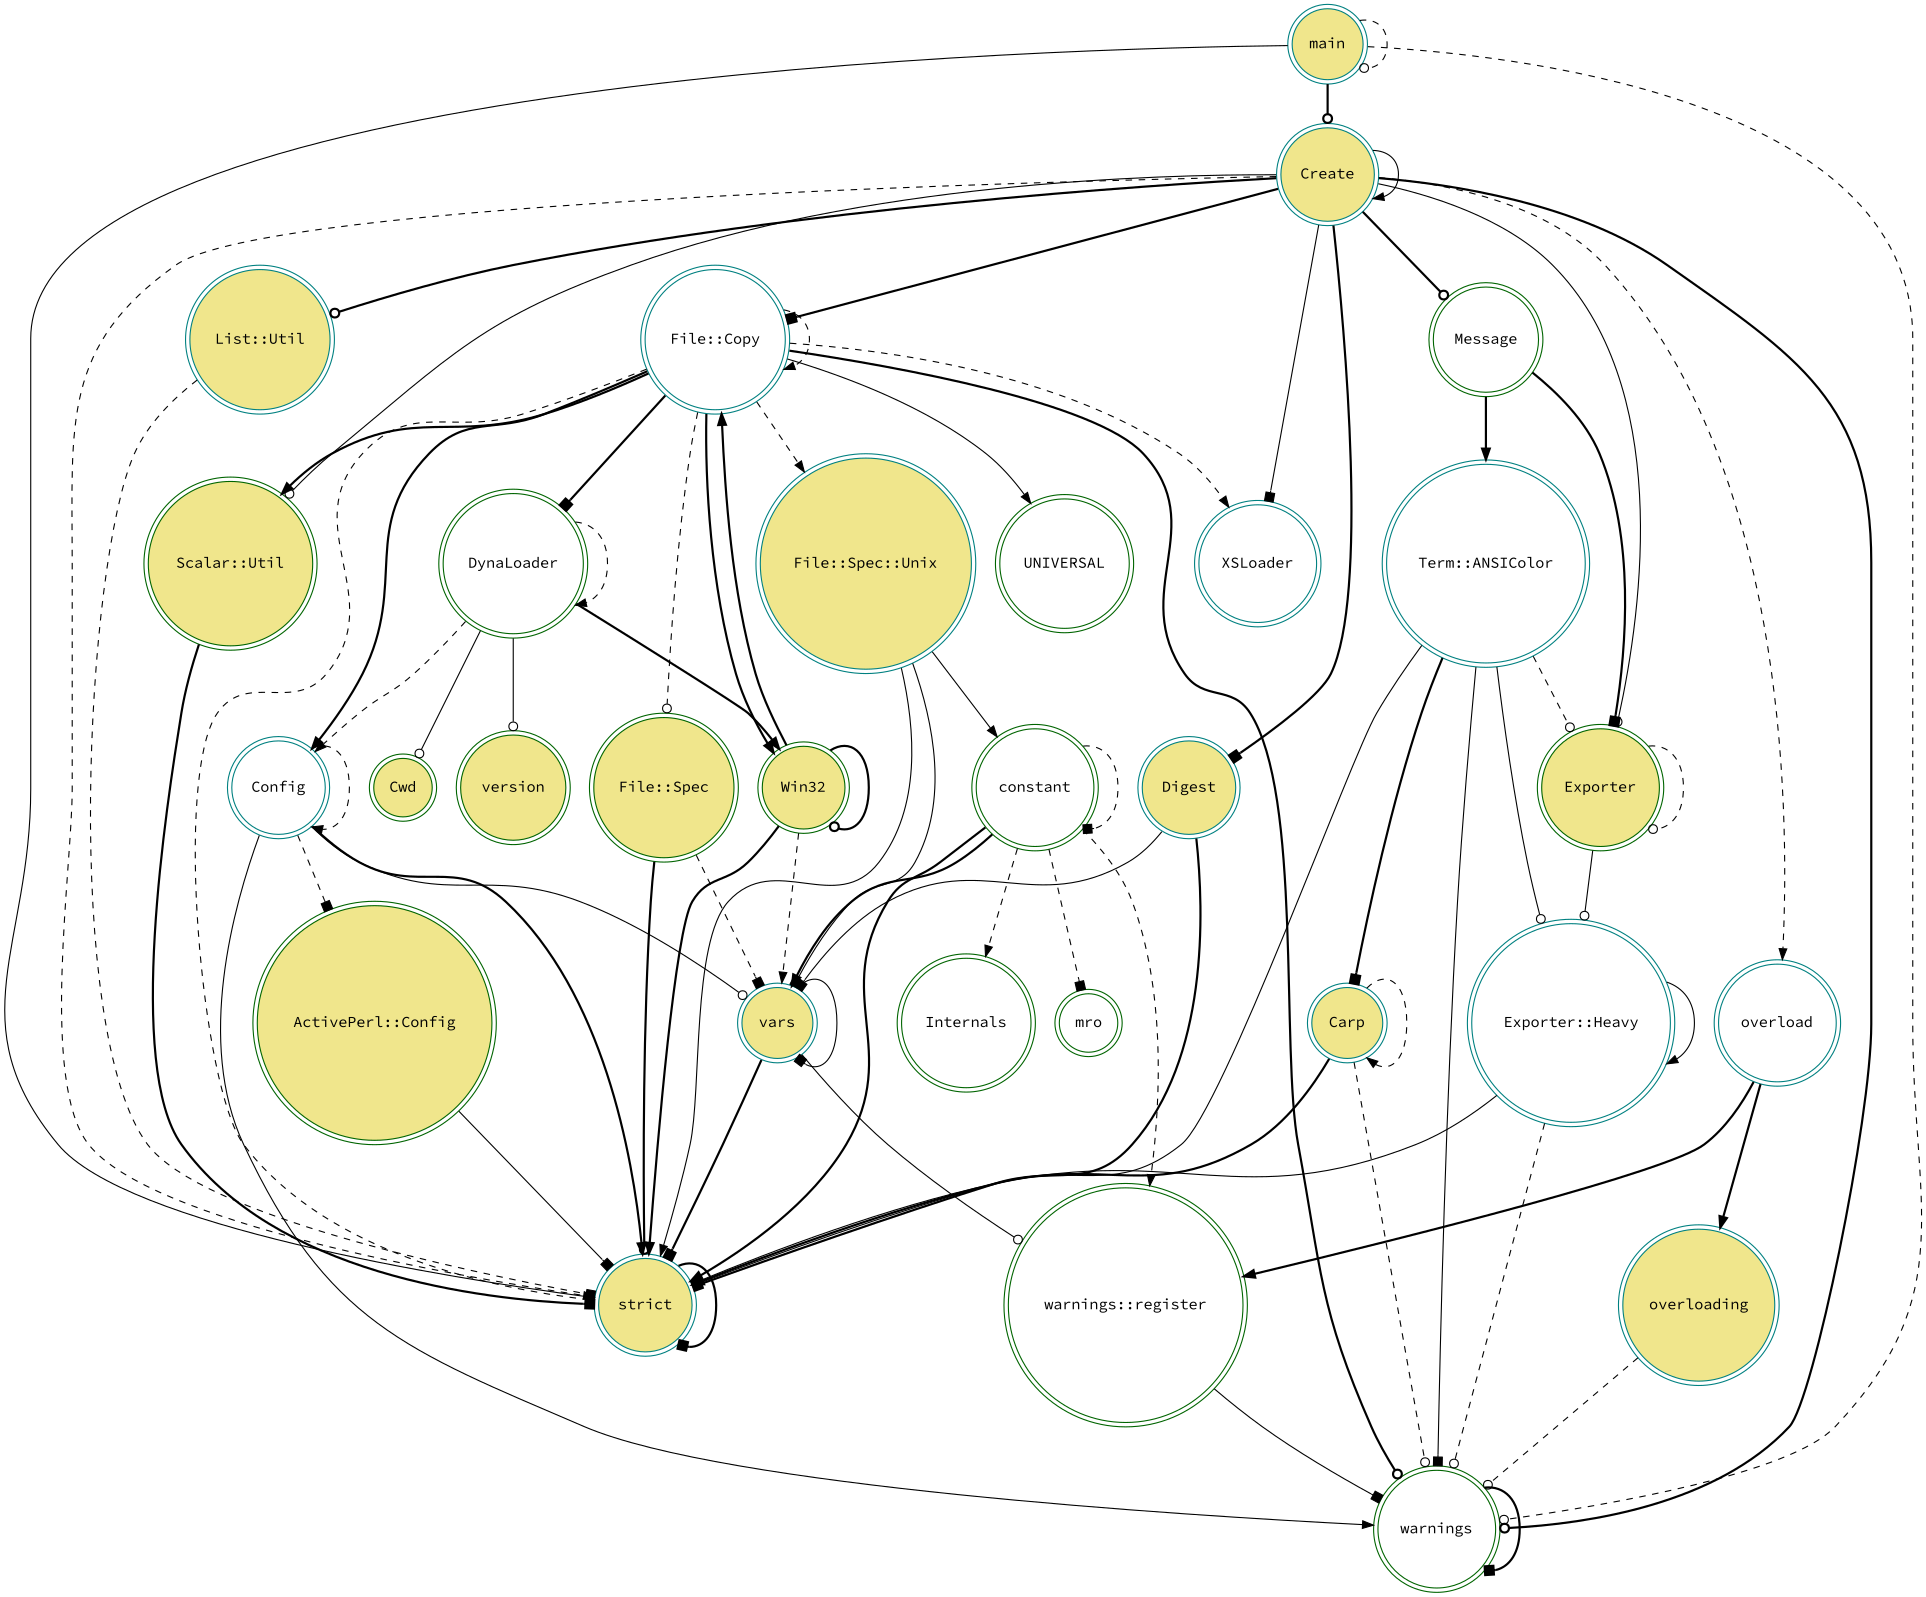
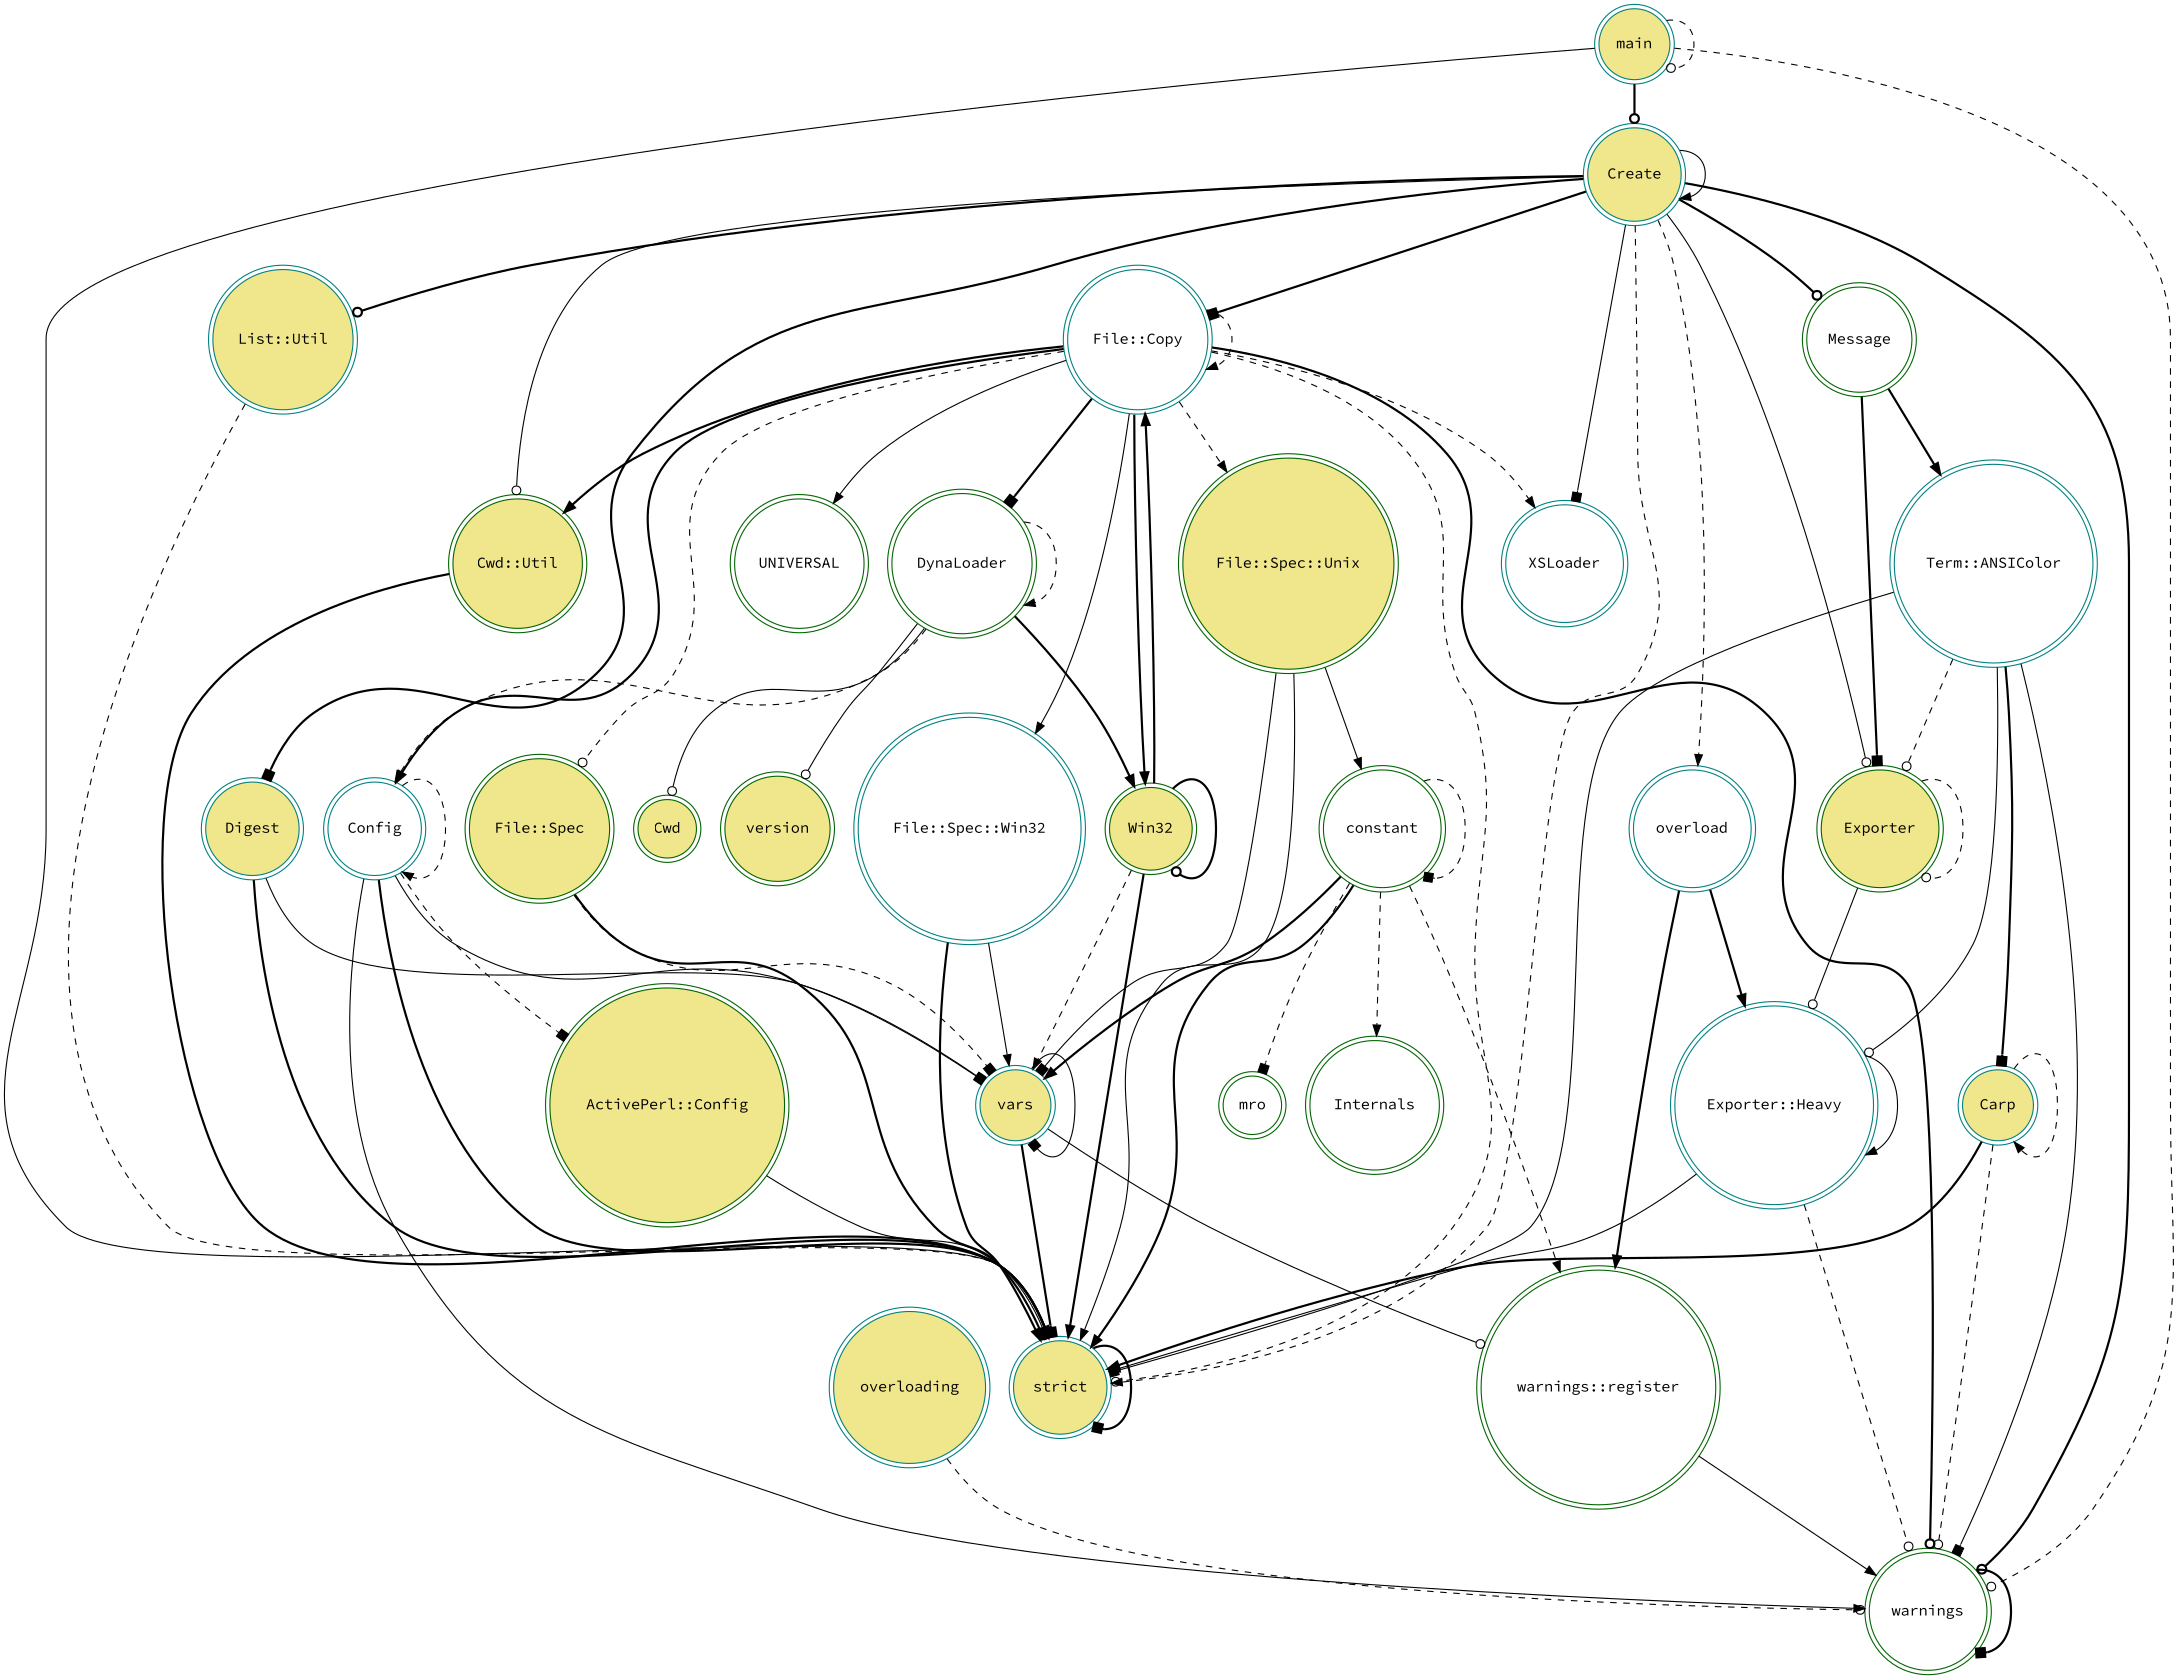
(231, 564) -> (518, 564)
(866, 564) -> (1288, 564)
none -> (970, 829)
(531, 889) -> (678, 970)
(1742, 1150) -> (1726, 942)
(1290, 1446) -> (1783, 1513)
